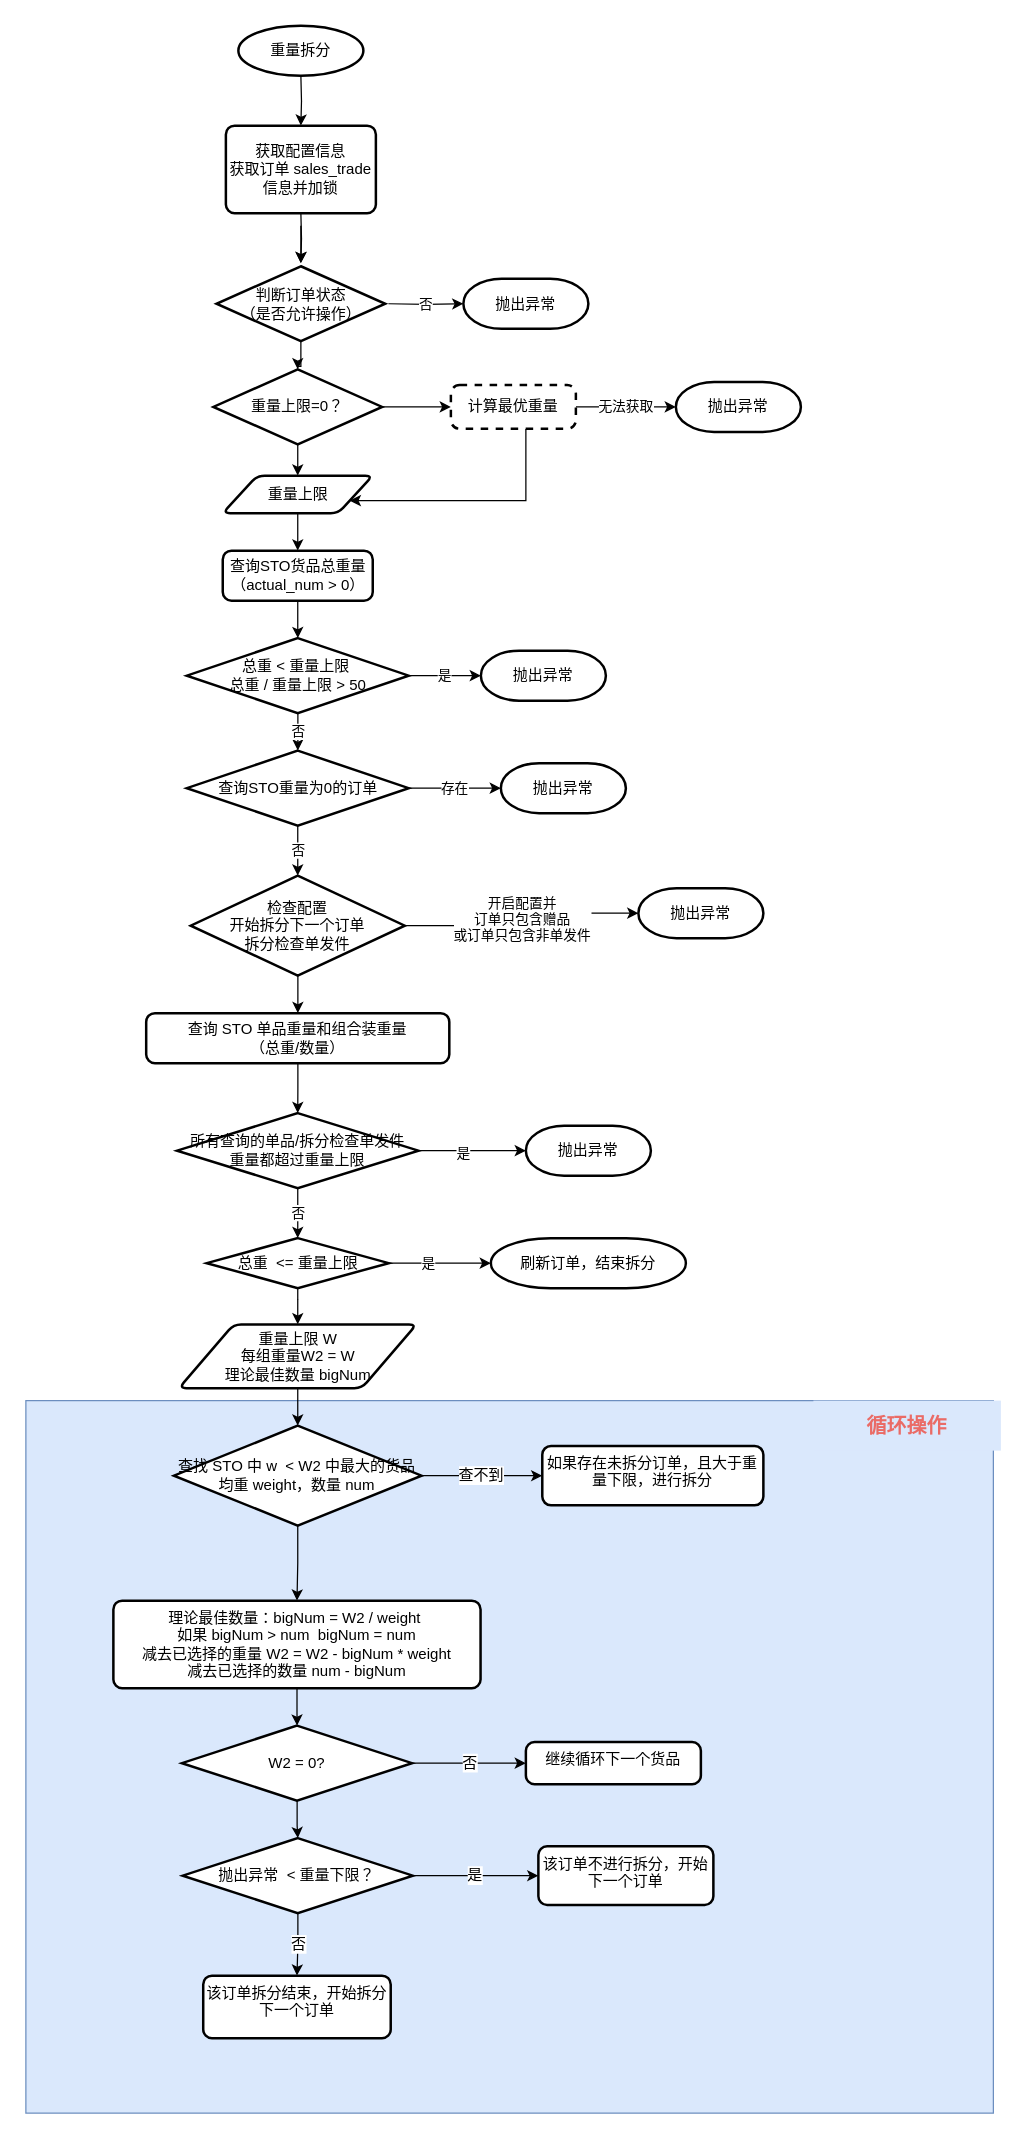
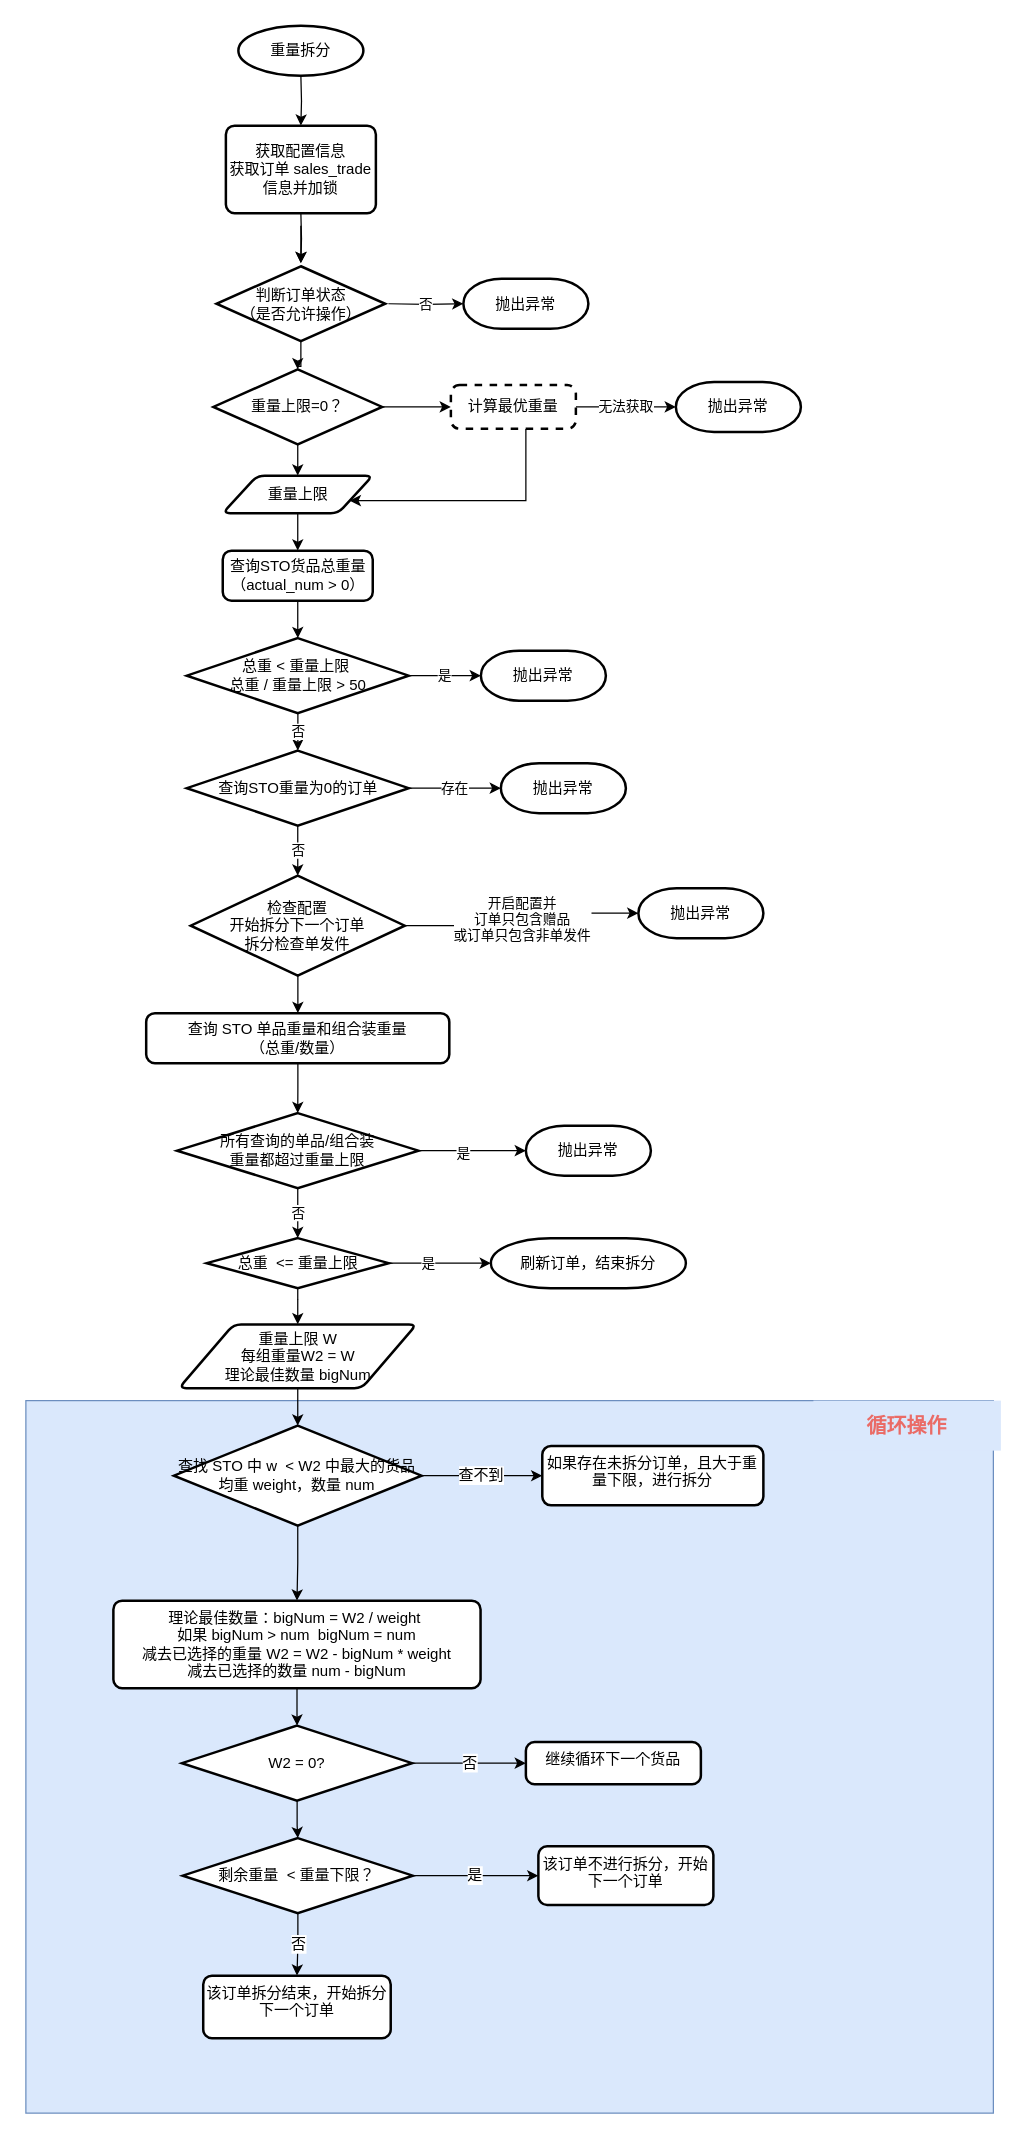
(298, 1151) -> (298, 1151)
(297, 1876) -> (297, 1876)
